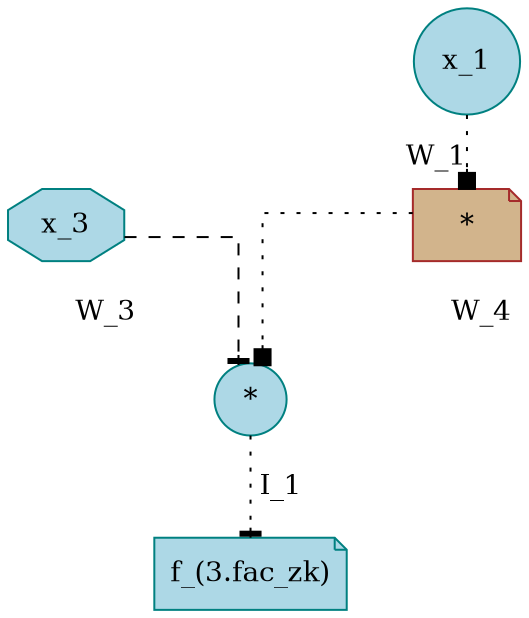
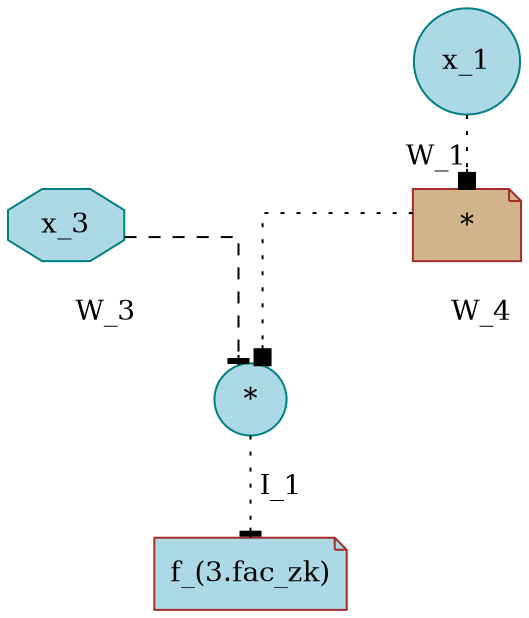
(251, 574) -> (251, 574)
